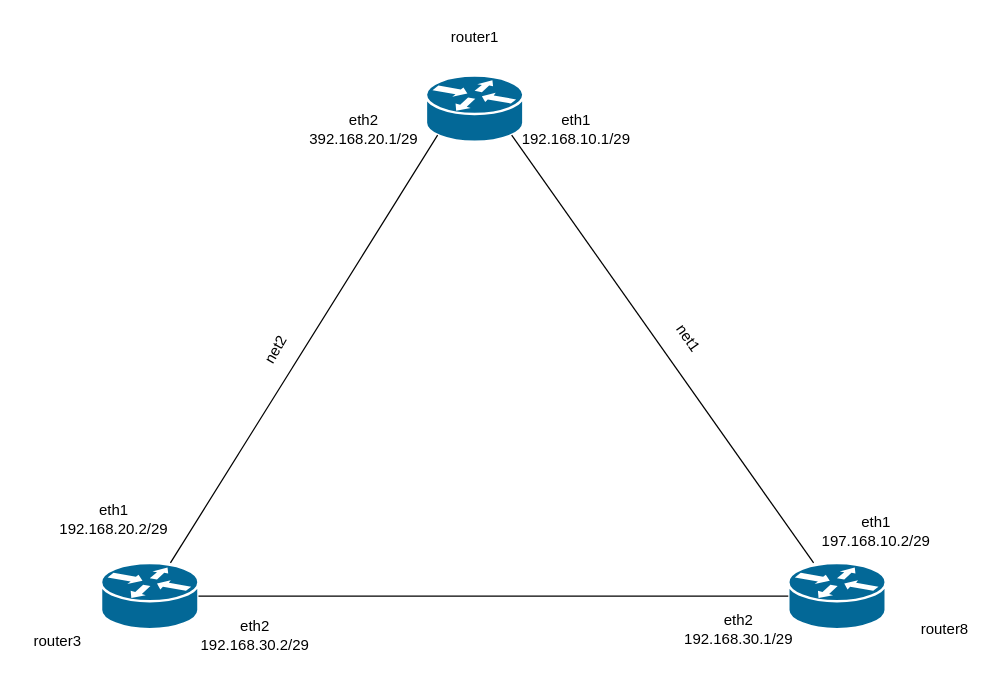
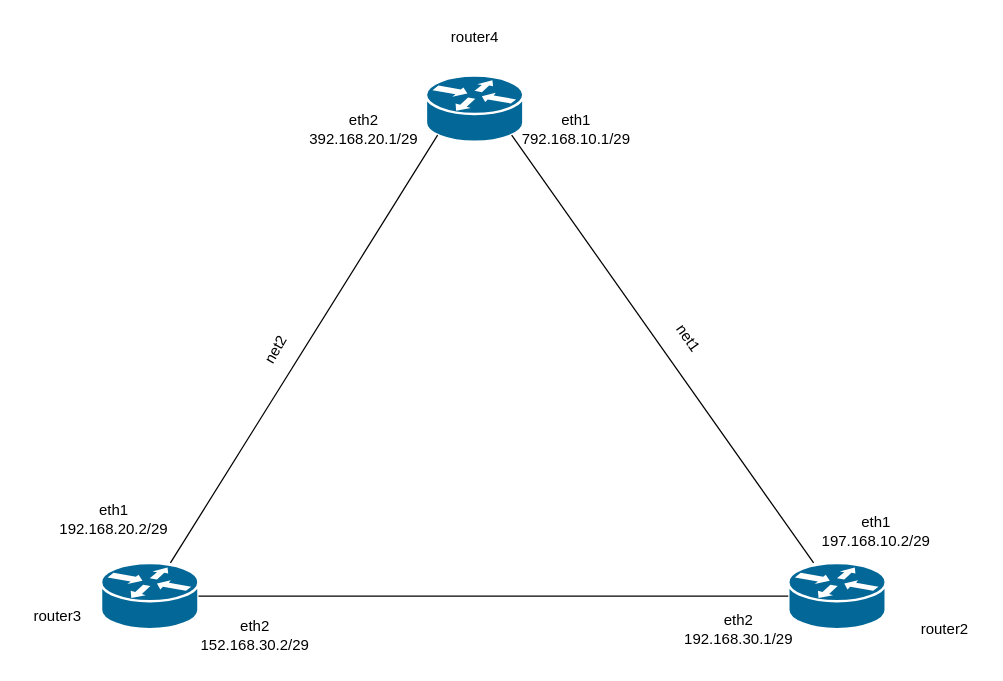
(475, 38) -> (475, 38)
(576, 129) -> (576, 129)
(945, 629) -> (945, 629)
(255, 636) -> (255, 636)
(57, 642) -> (57, 617)
